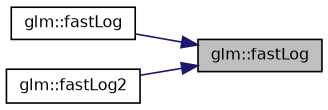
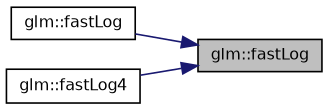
(73, 86) -> (73, 86)
